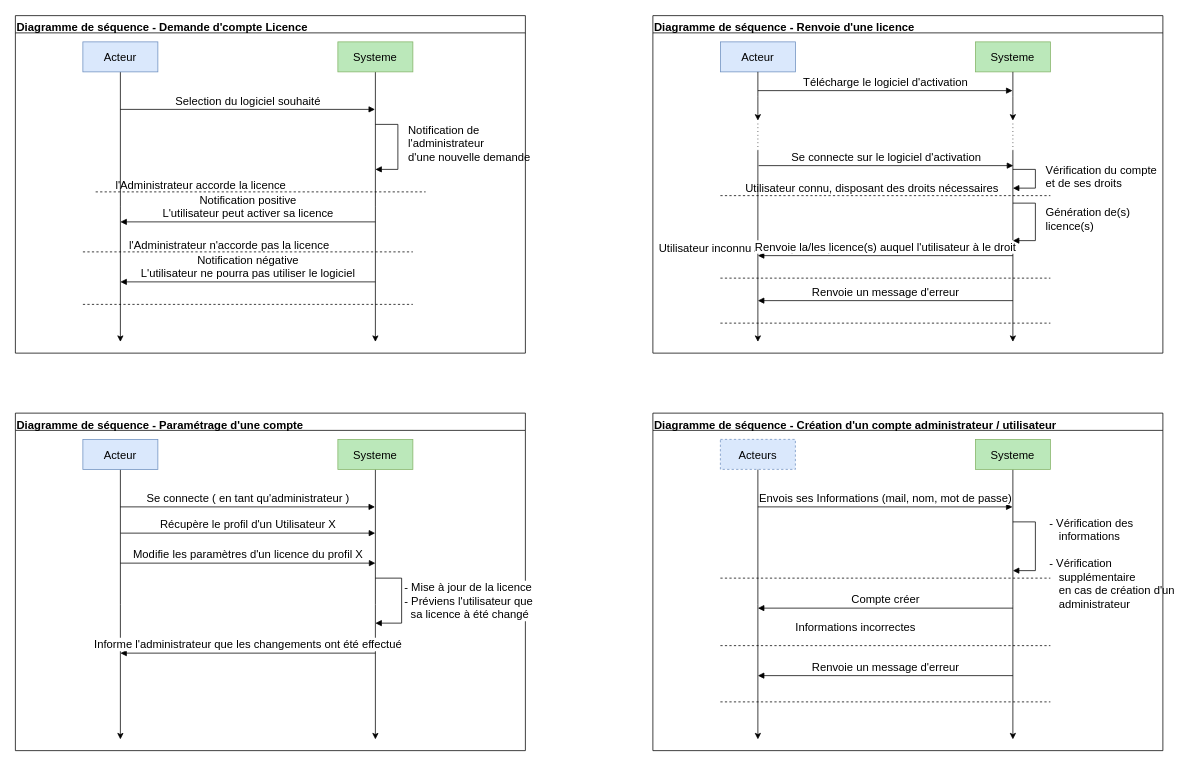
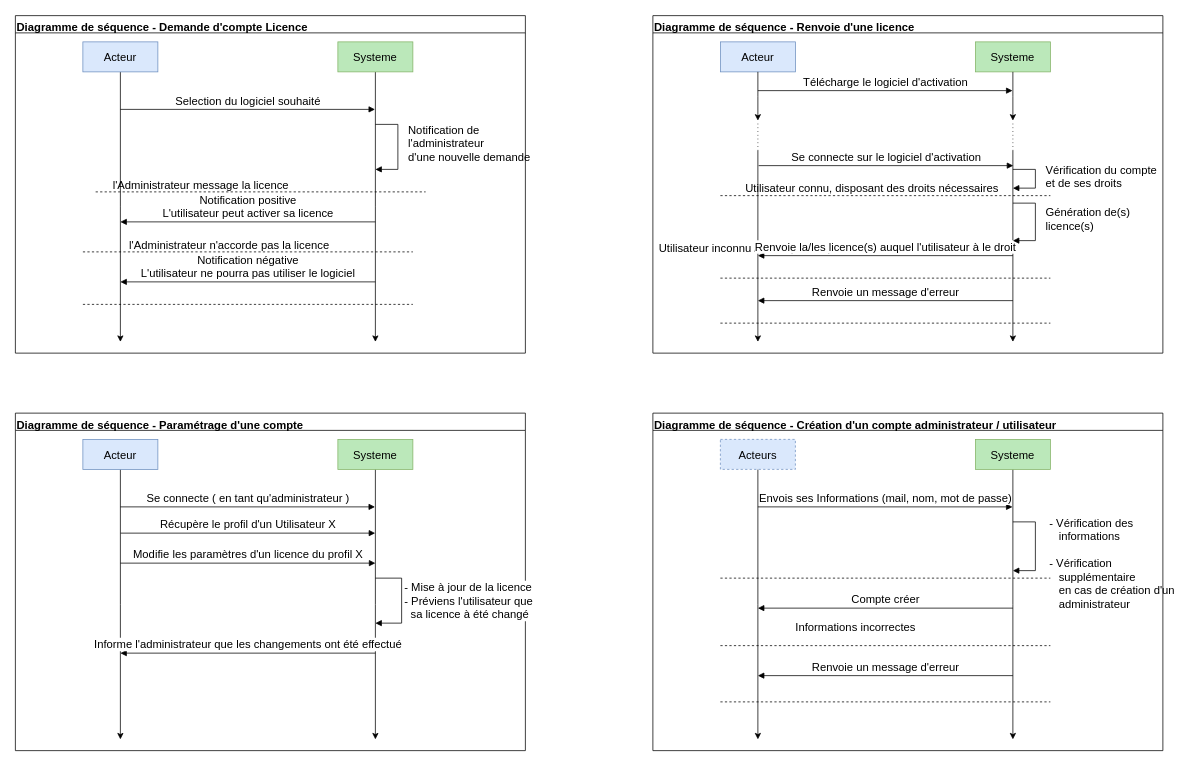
(201, 184) -> (201, 184)
